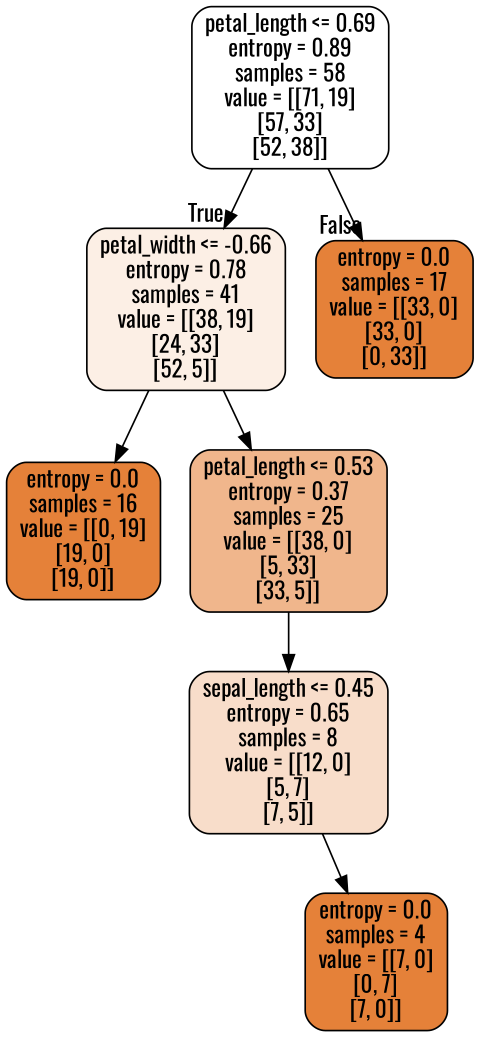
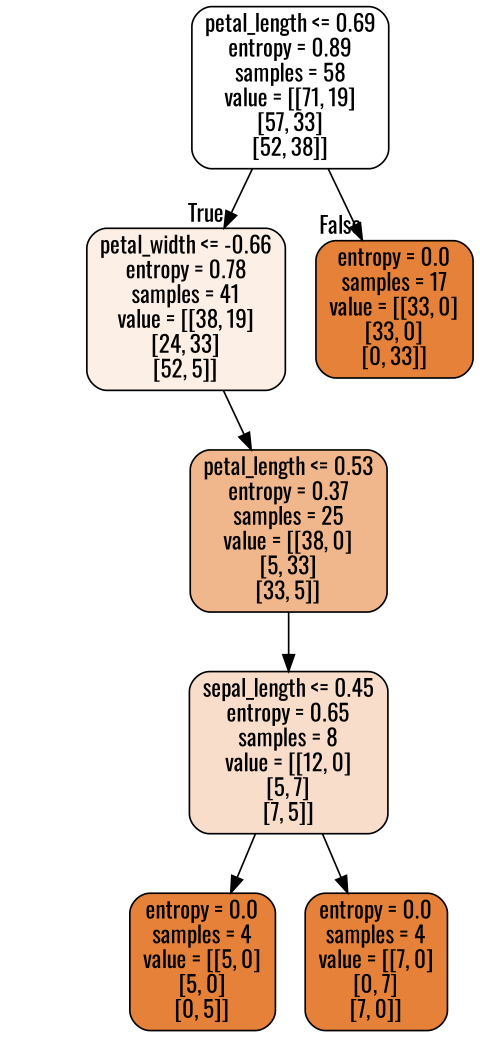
(84, 531) -> none
none -> (203, 962)
